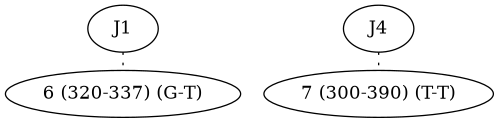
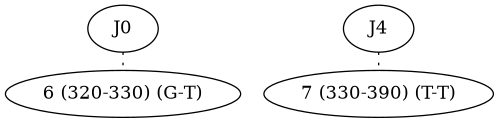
(123, 29) -> (123, 29)
(123, 94) -> (123, 94)
(379, 94) -> (379, 94)
